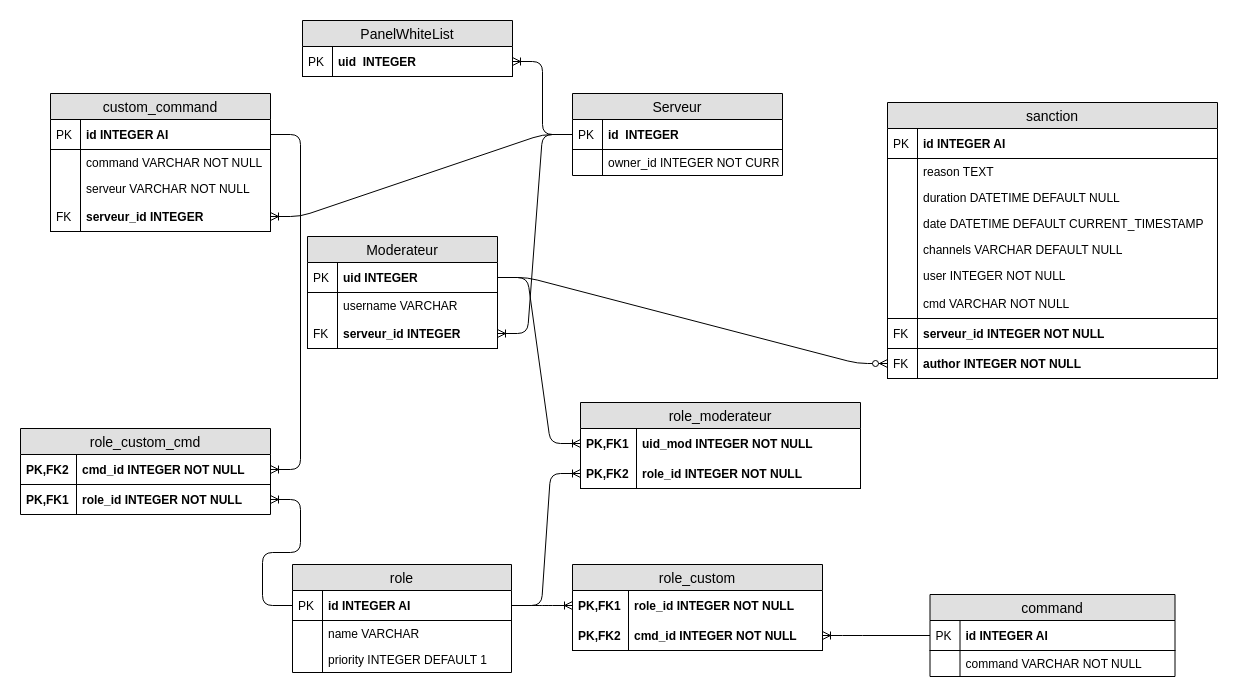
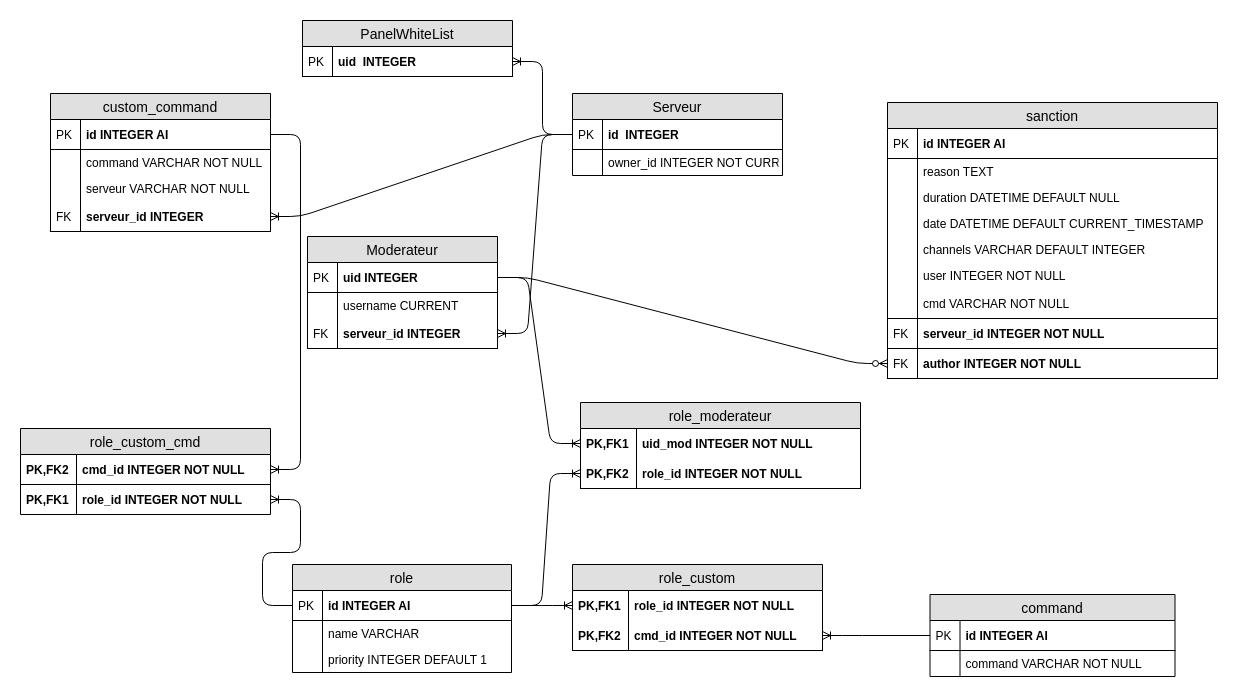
(1014, 250) -> (1024, 250)
(395, 306) -> (395, 306)
